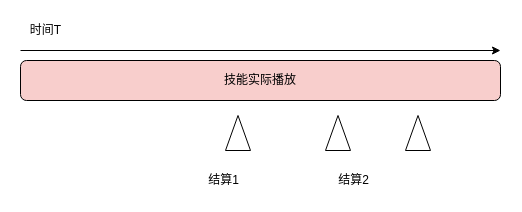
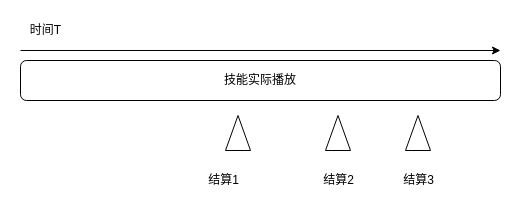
(261, 81) -> (261, 81)
(353, 181) -> (338, 181)
none -> (418, 181)
